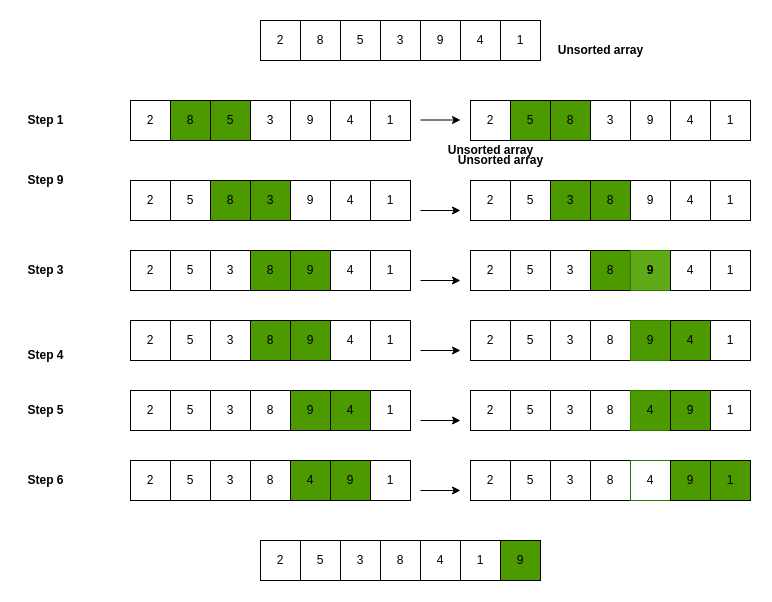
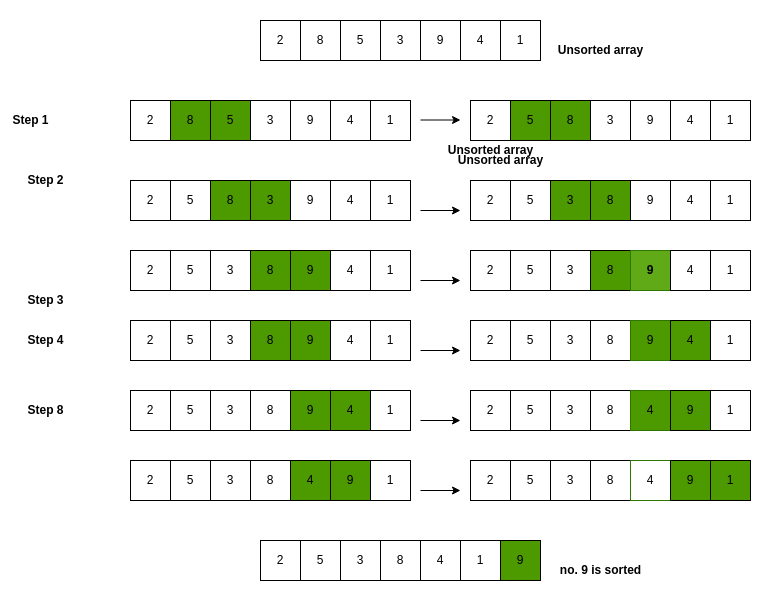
(46, 121) -> (31, 121)
(46, 181) -> (46, 181)
(46, 271) -> (46, 301)
(46, 356) -> (46, 341)
(46, 411) -> (46, 411)
(46, 481) -> none
none -> (601, 571)
